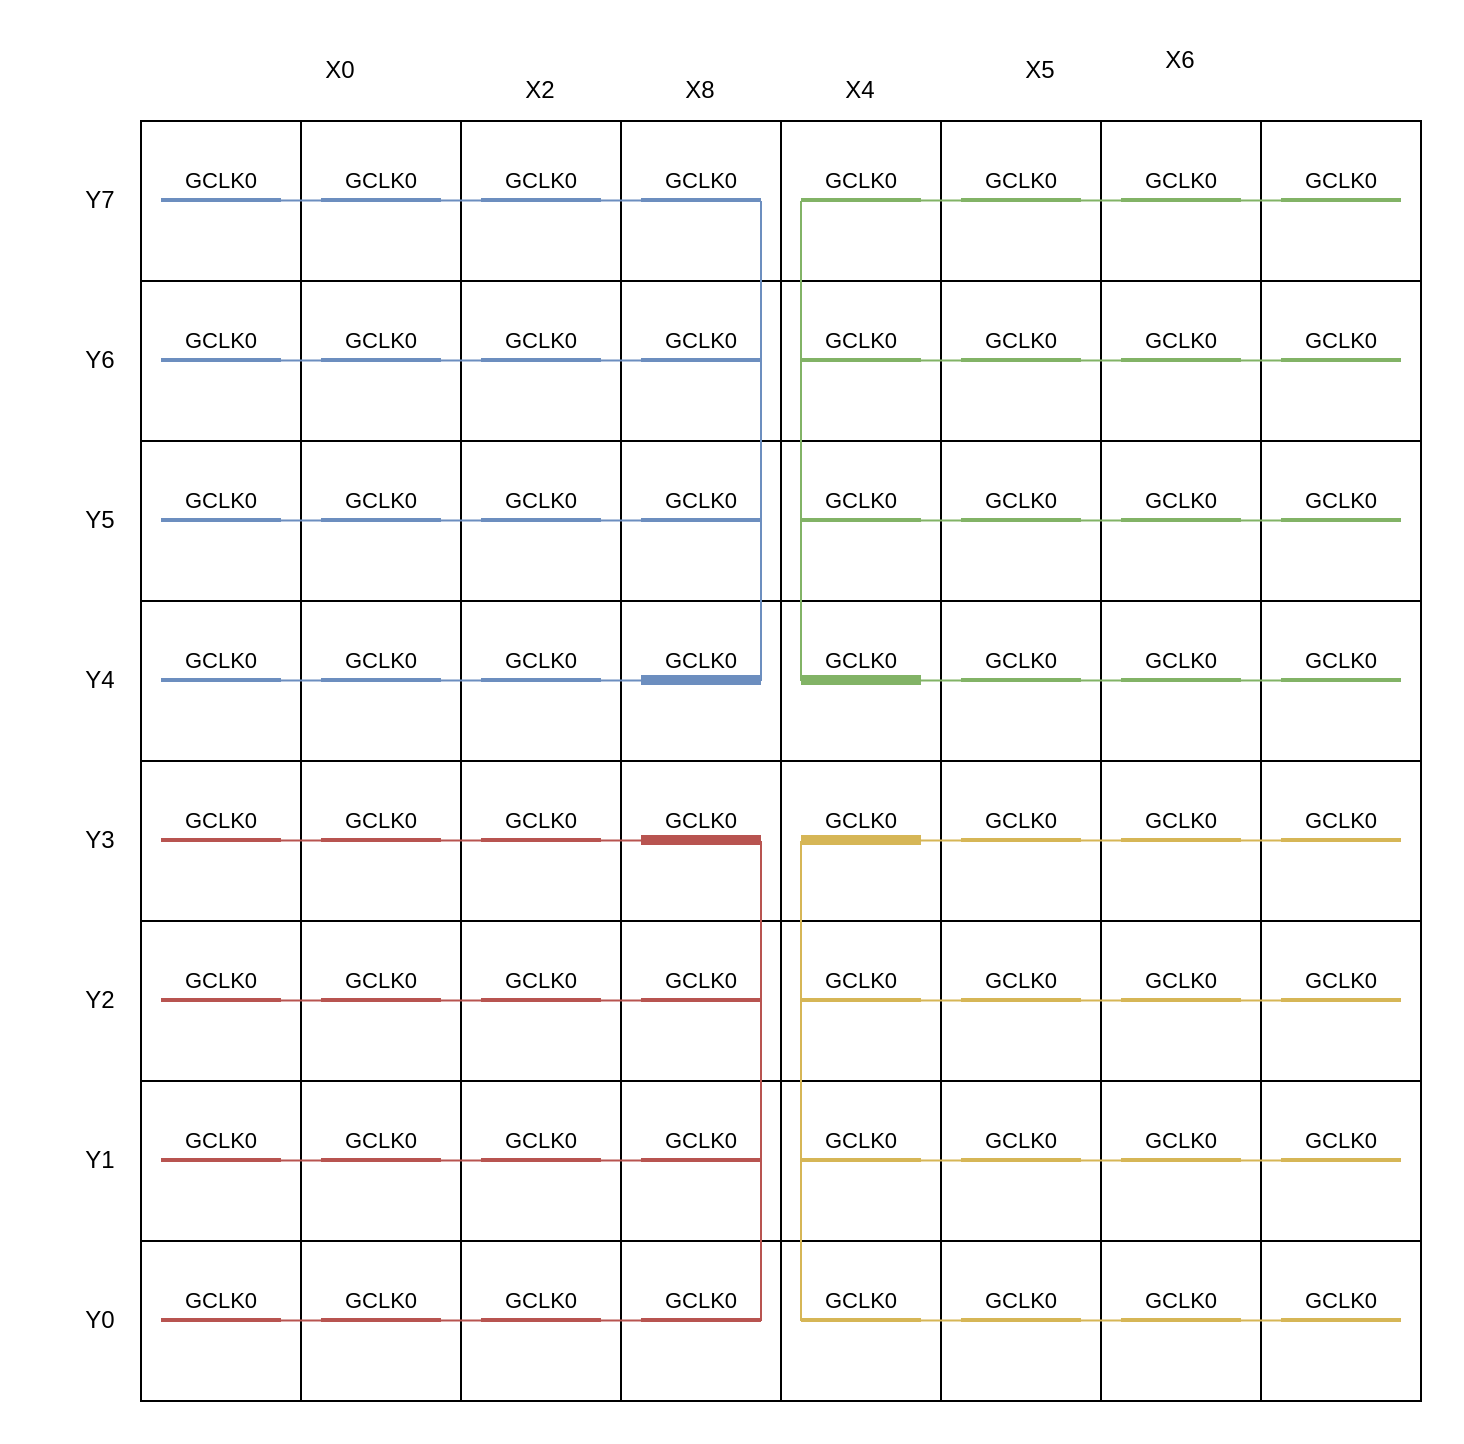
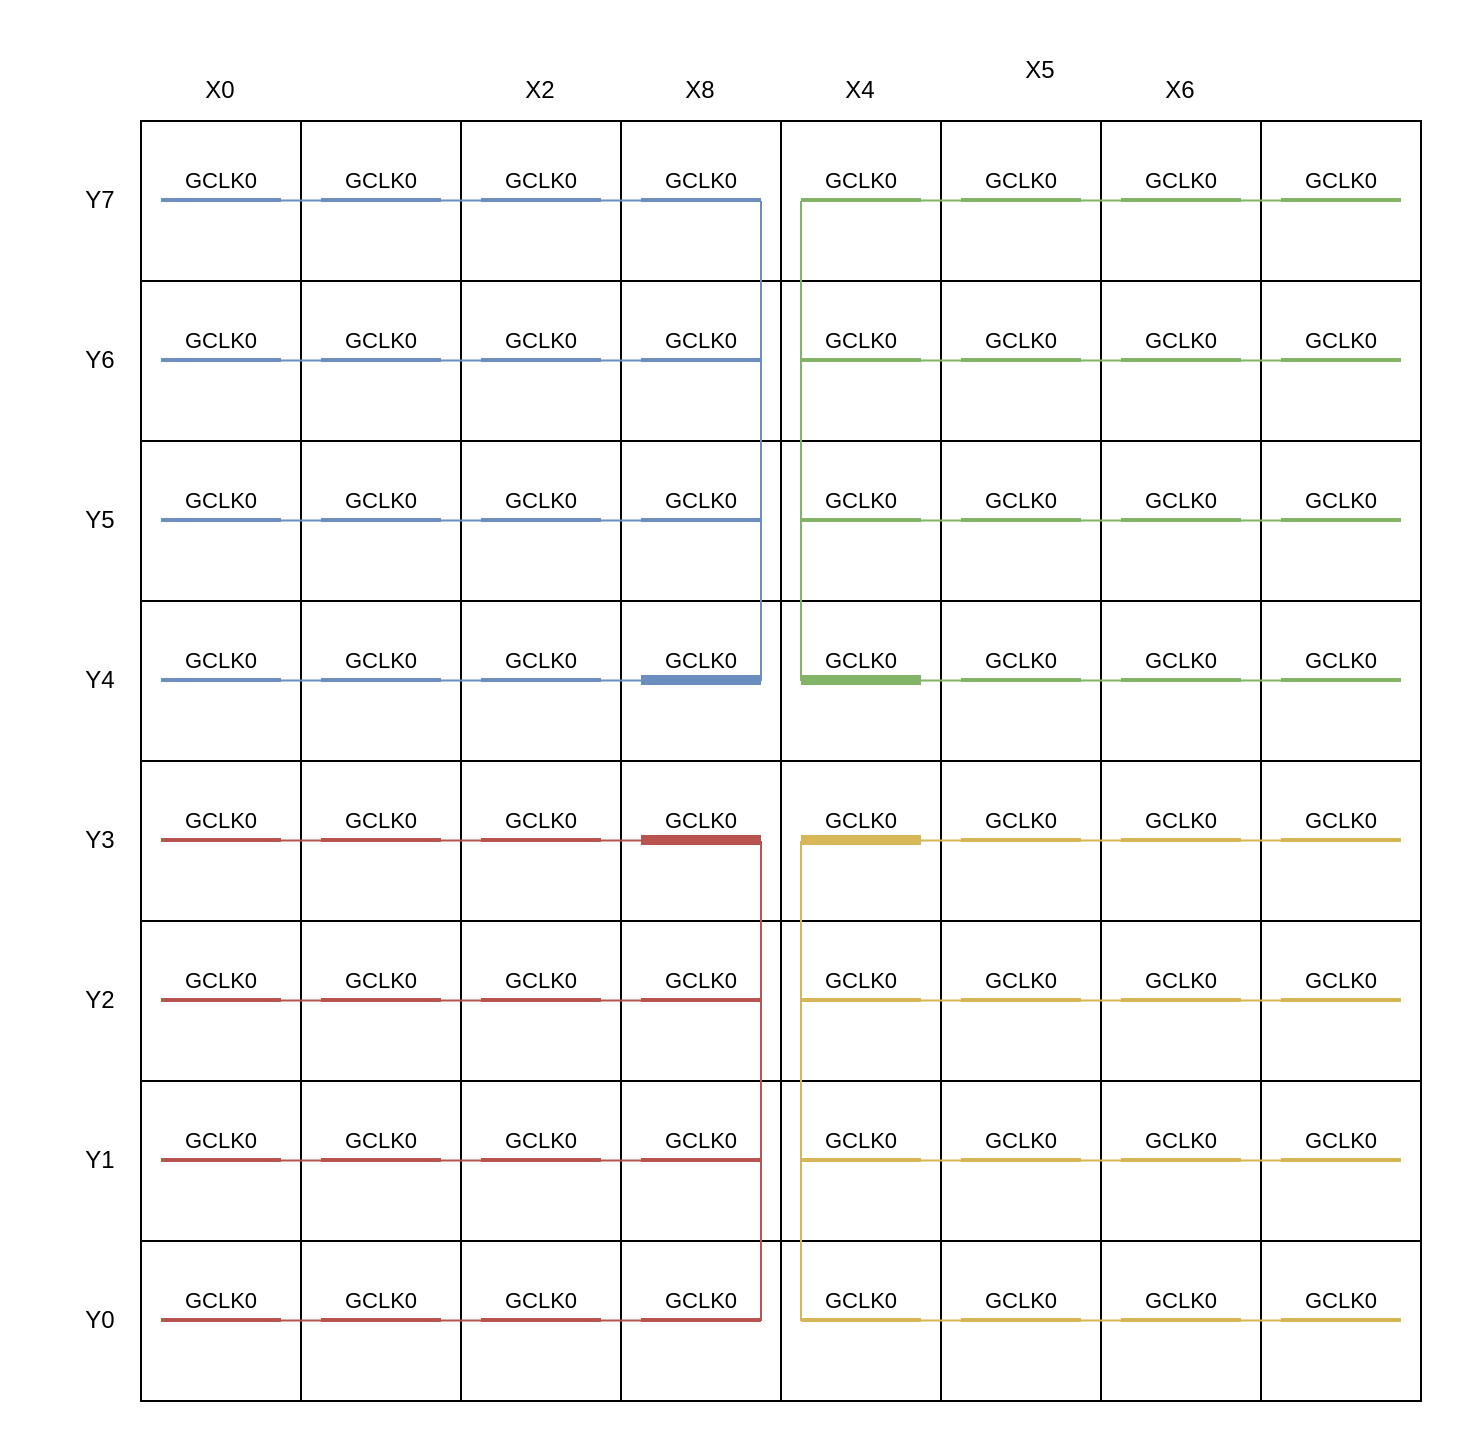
(1181, 61) -> (1181, 91)
(341, 71) -> (221, 91)
